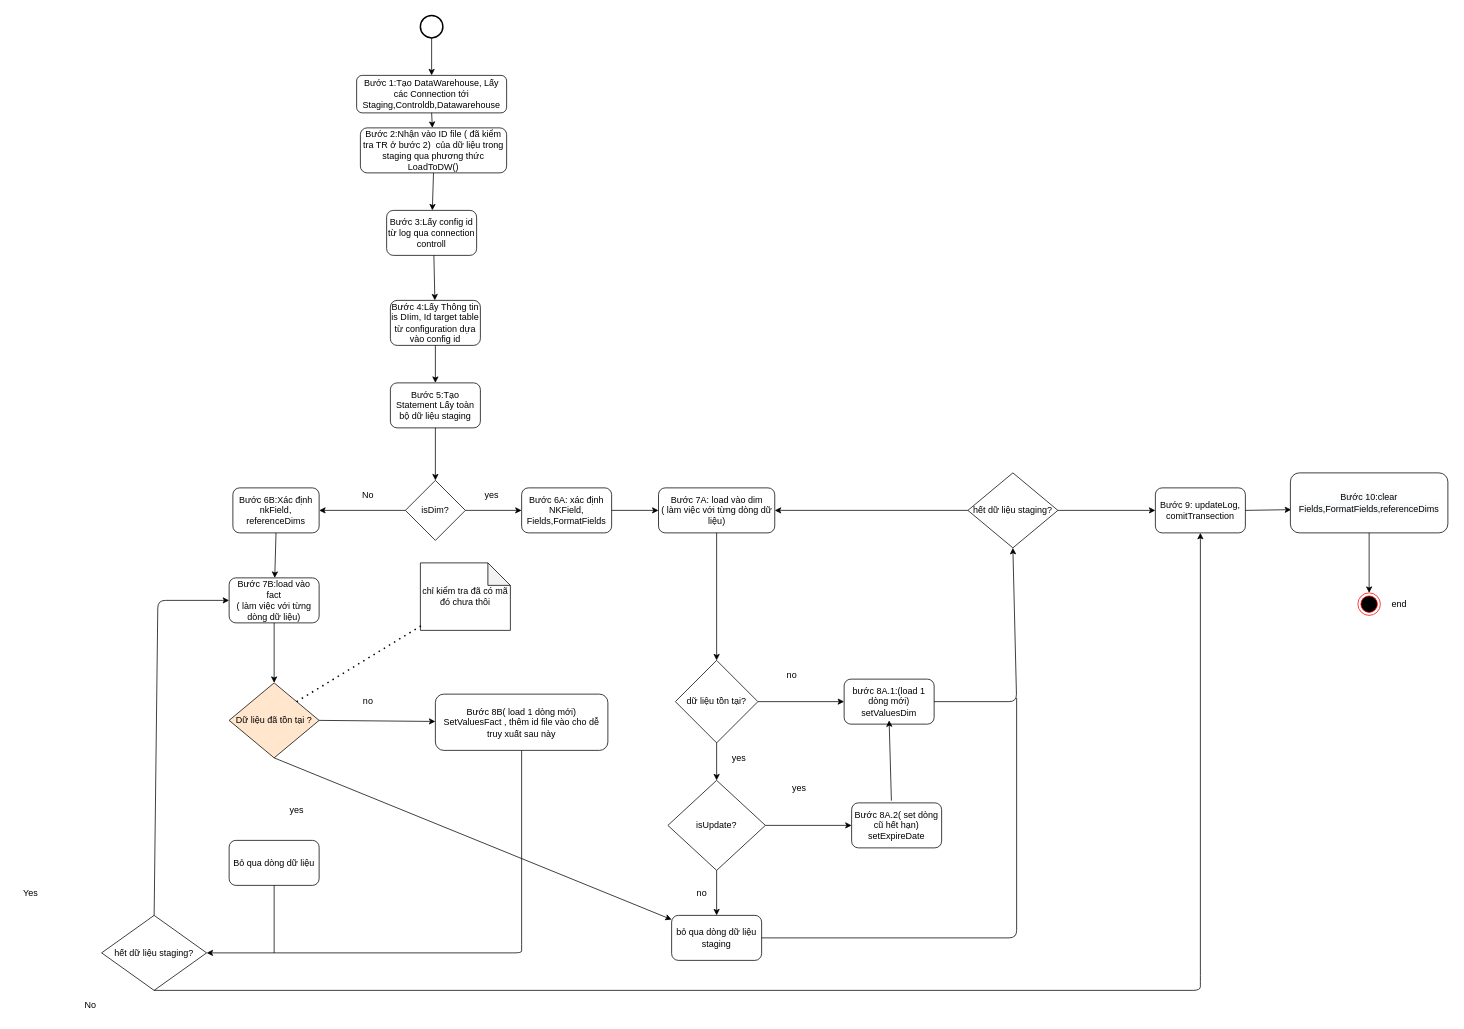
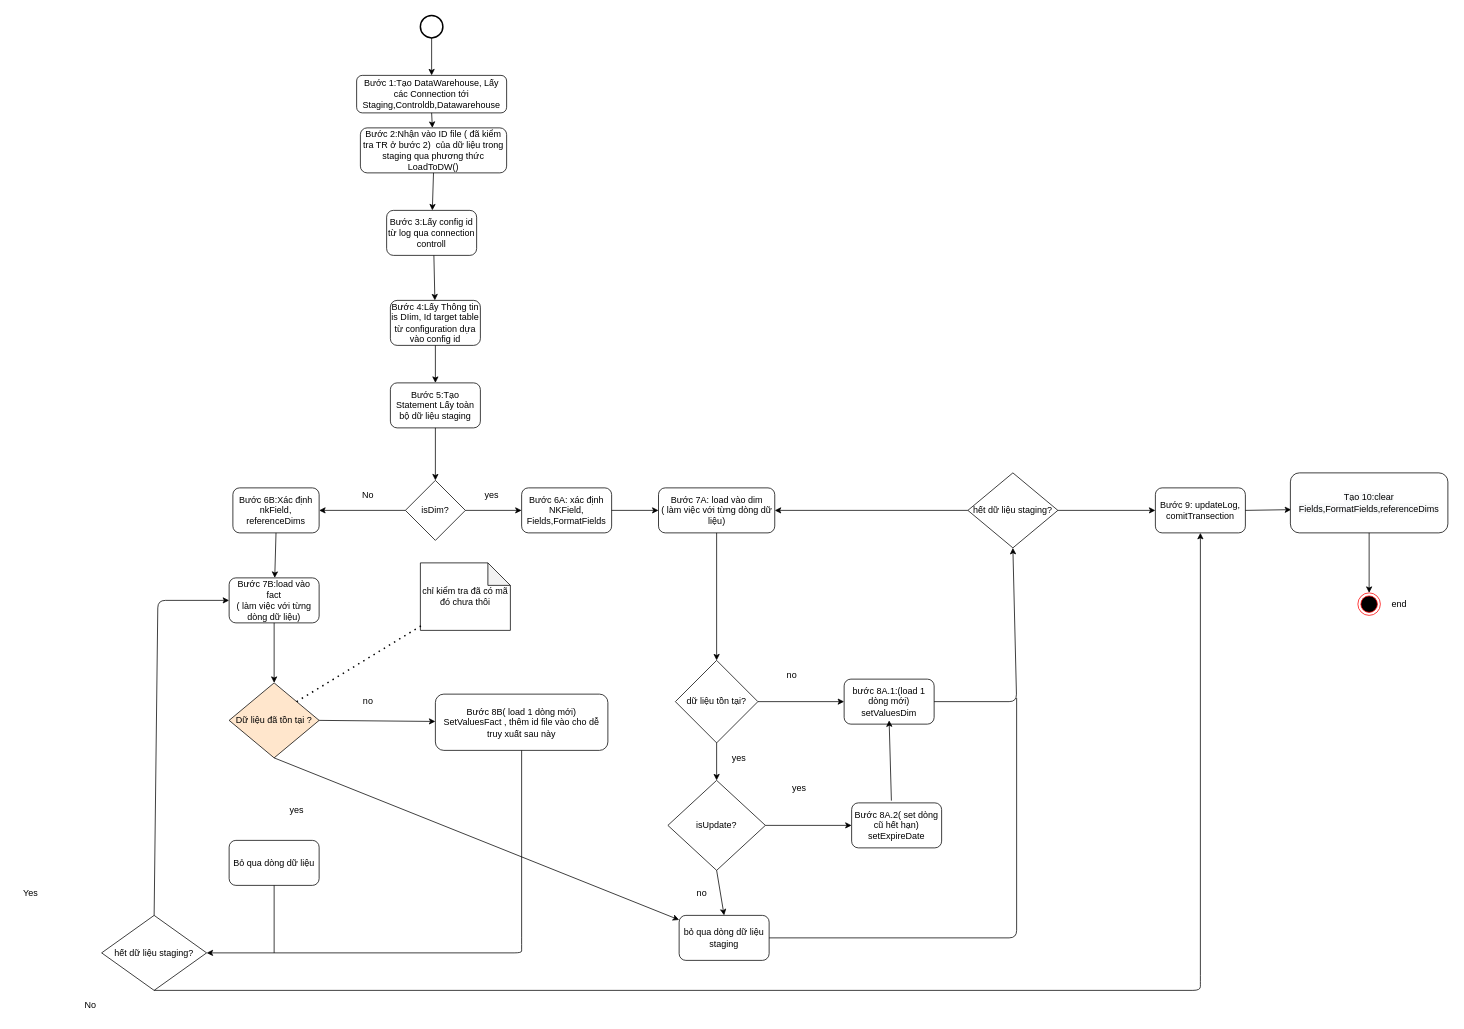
(1369, 503) -> (1369, 503)
(717, 938) -> (724, 938)
